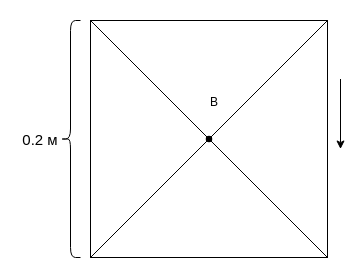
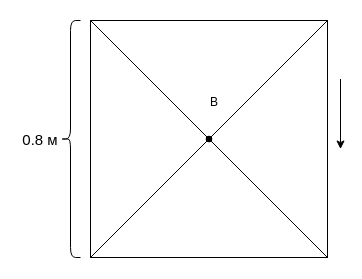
(41, 140) -> (41, 140)
